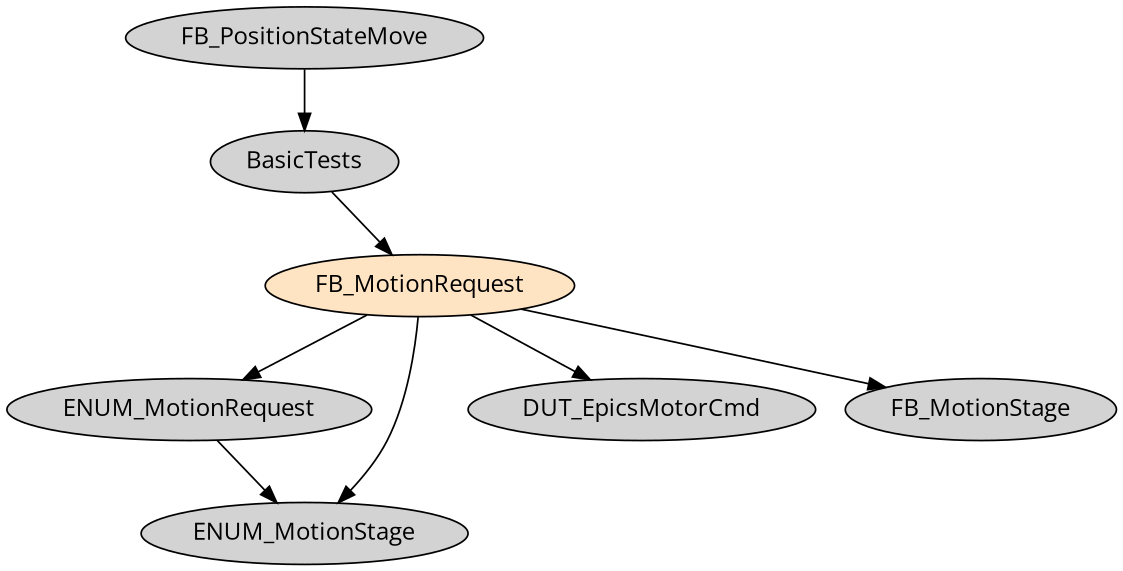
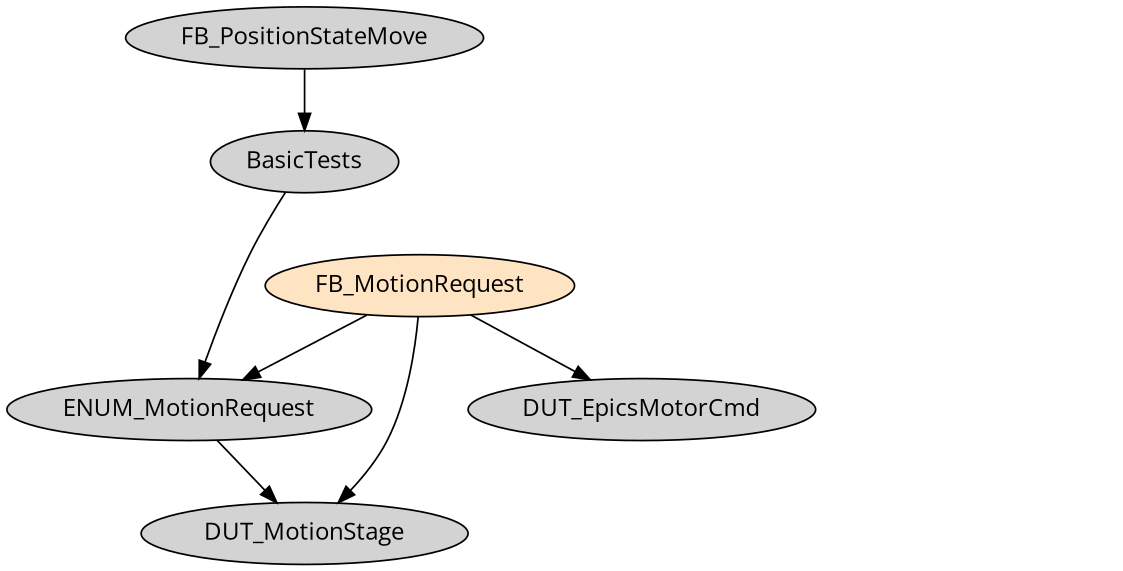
(356, 217) -> (240, 275)
(981, 410) -> none
(305, 533) -> (305, 533)
